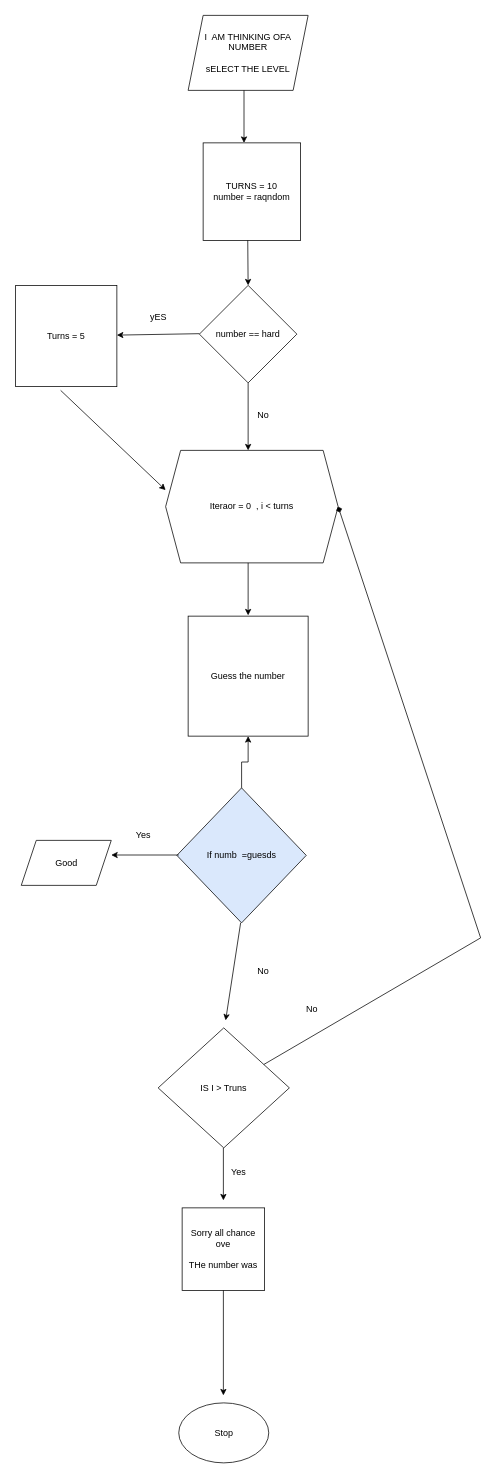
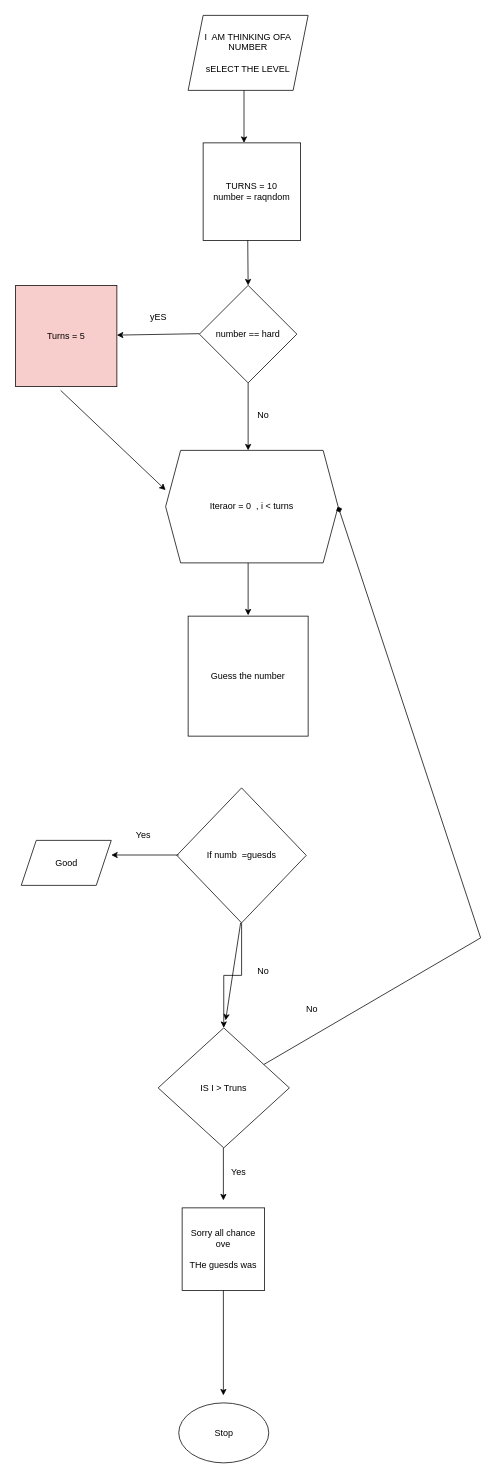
(66, 336) -> (66, 336)
(241, 770) -> (234, 975)
(241, 855) -> (241, 855)
(223, 1249) -> (223, 1249)
